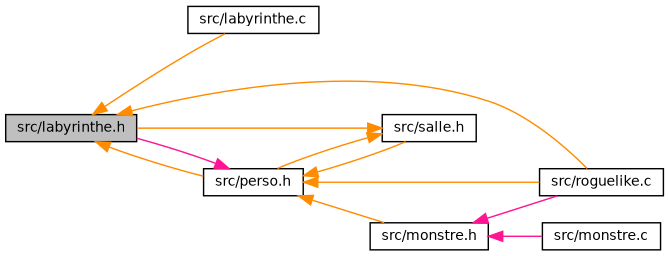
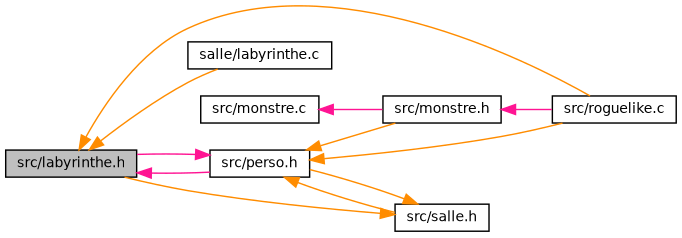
(253, 20) -> (260, 55)
(156, 163) -> (181, 173)
(522, 236) -> (358, 110)
